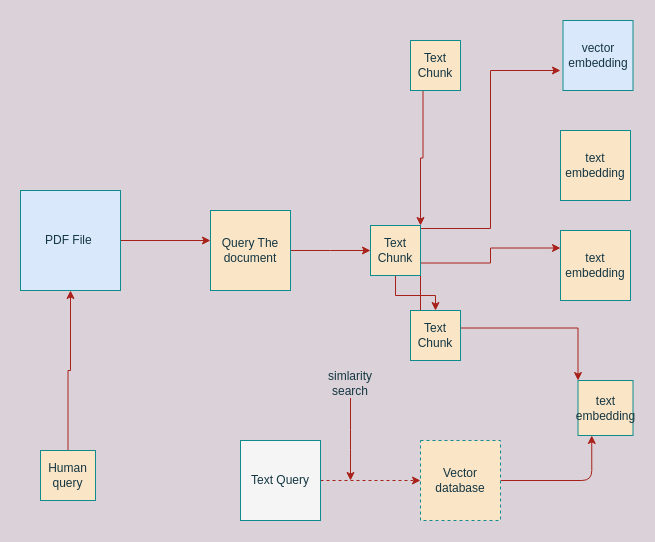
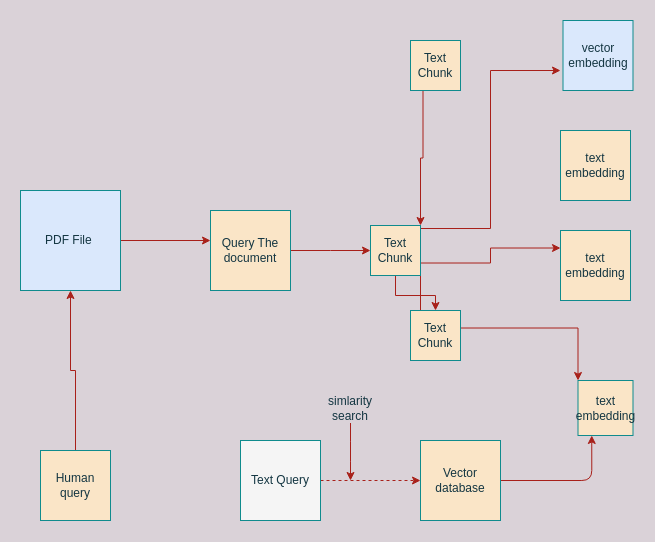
(351, 383) -> (351, 408)
(68, 476) -> (76, 486)
(461, 481) -> (461, 481)
